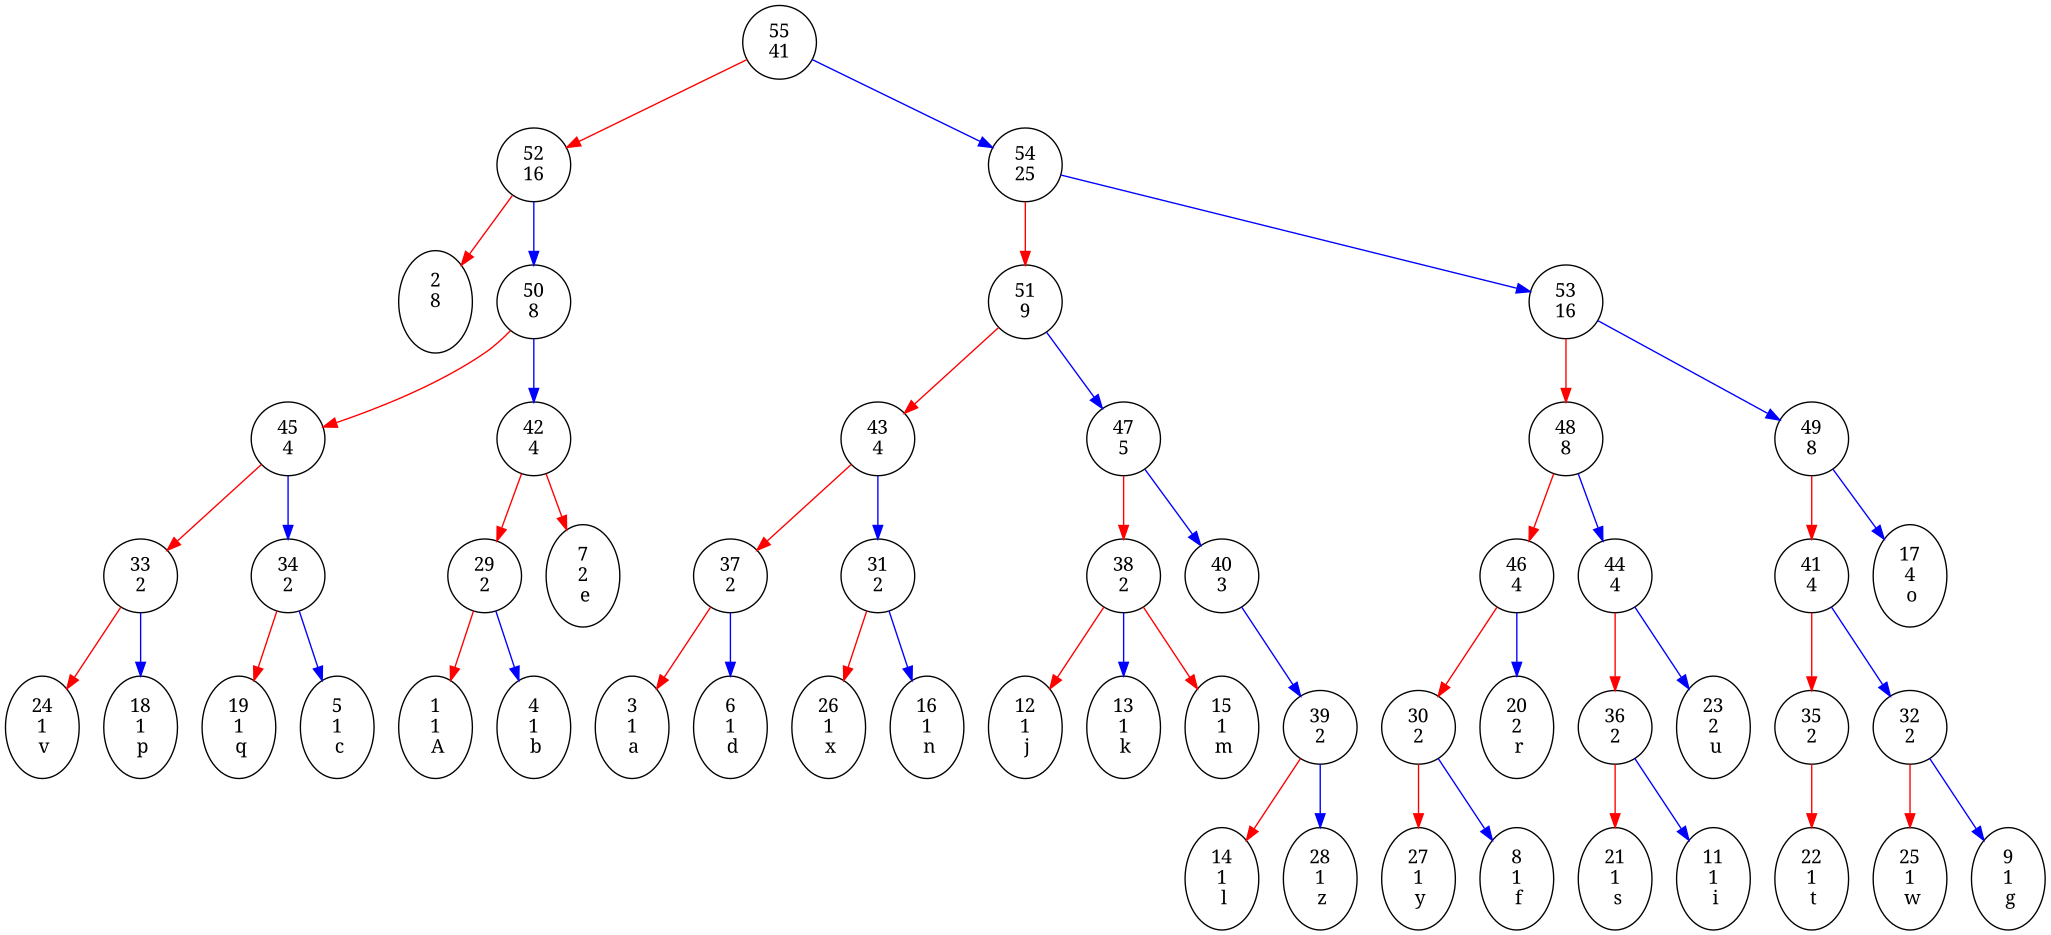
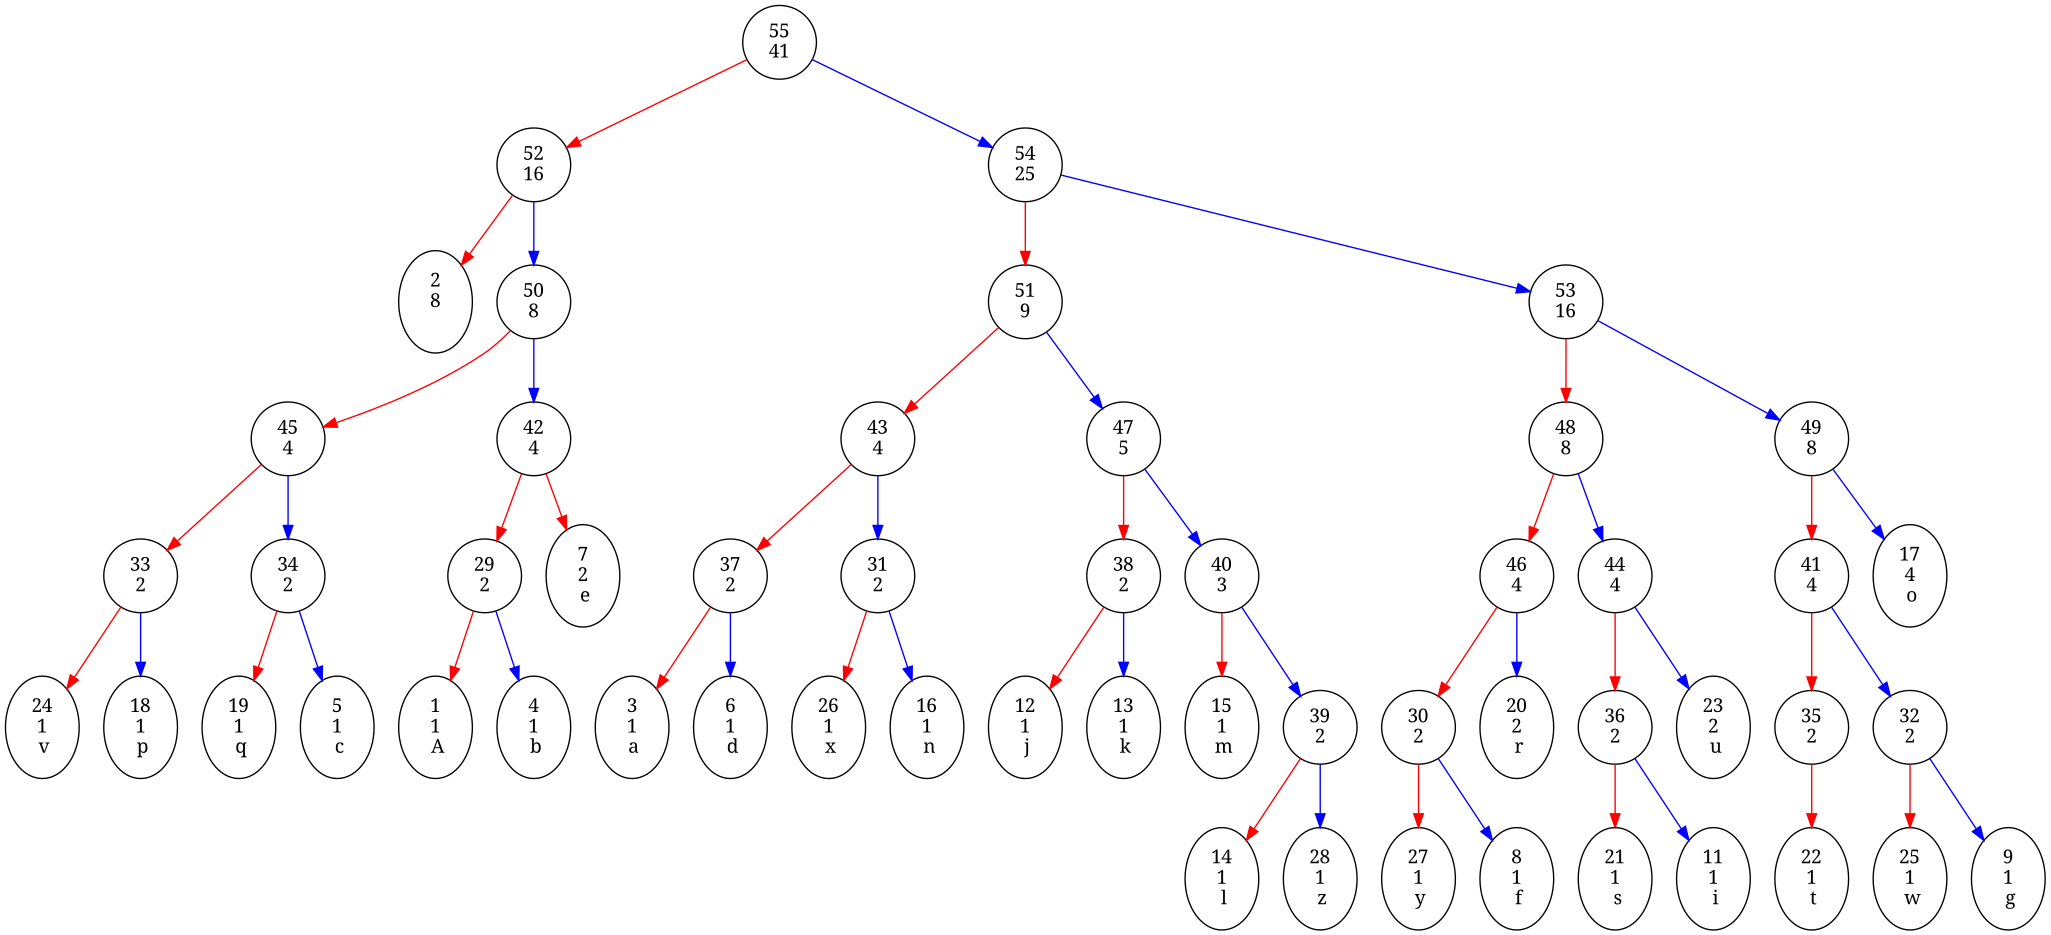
(1166, 642) -> (1222, 637)
